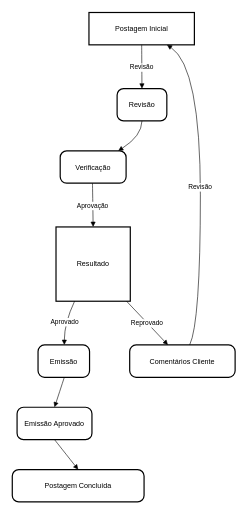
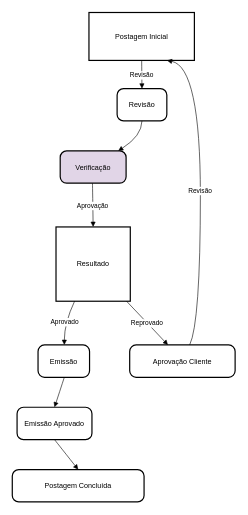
(142, 29) -> (142, 36)
(93, 167) -> (93, 167)
(182, 362) -> (182, 362)
